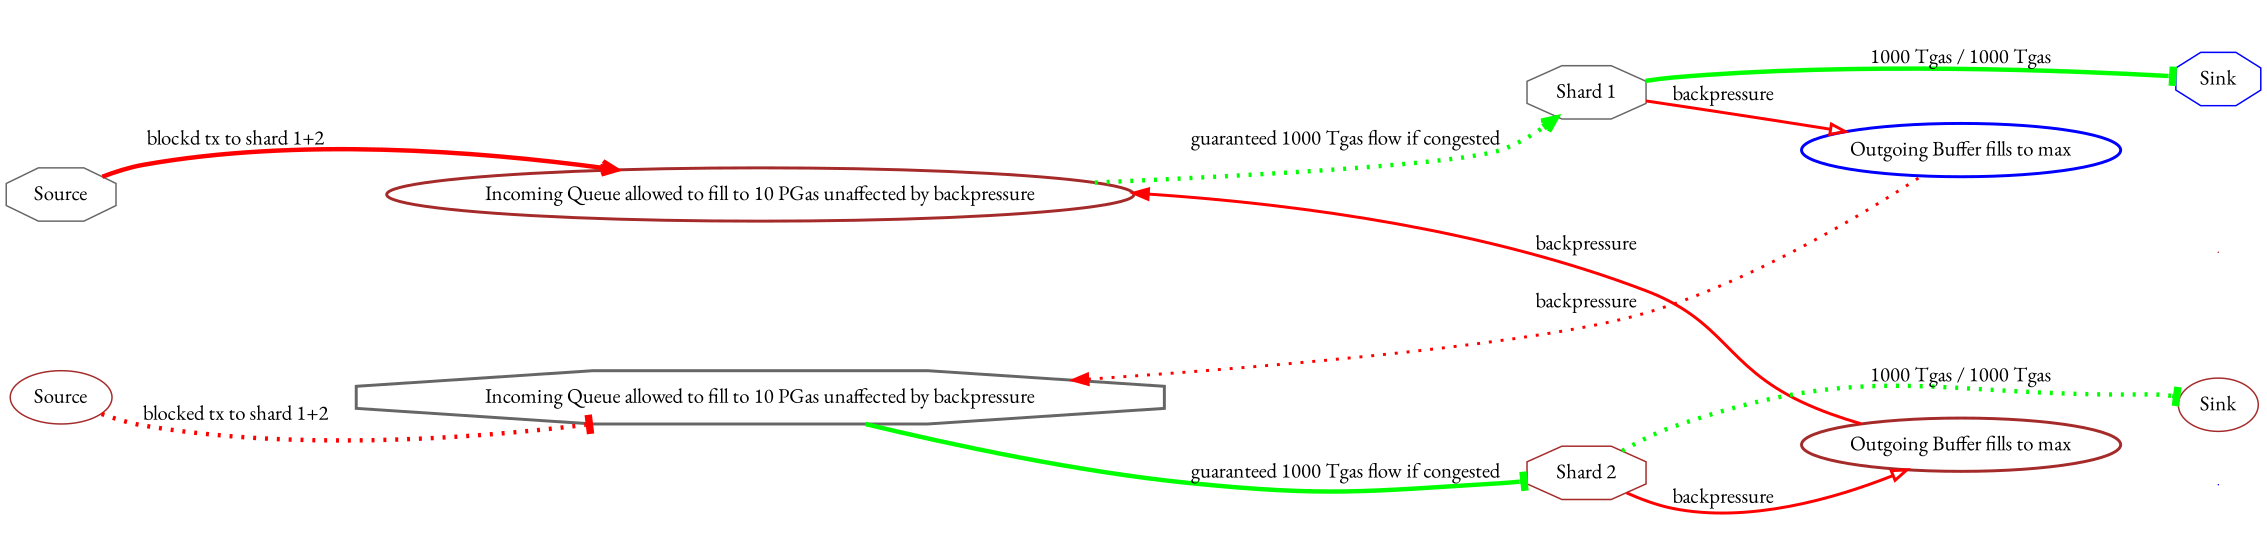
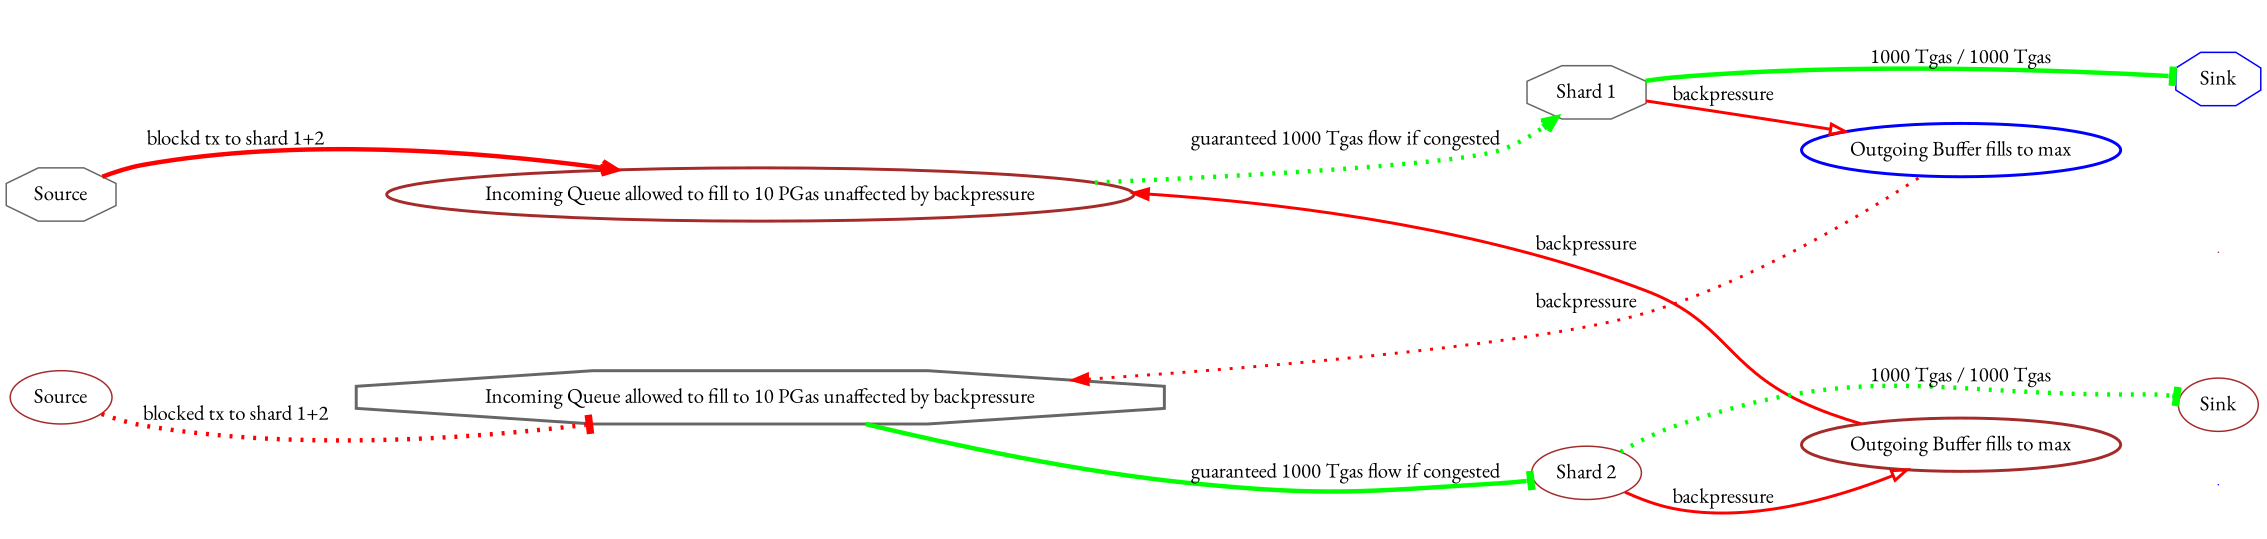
(1587, 473) -> (1587, 473)
